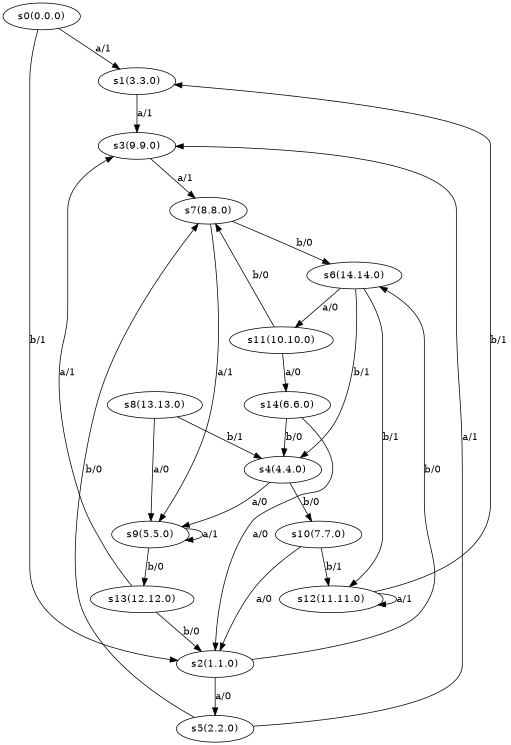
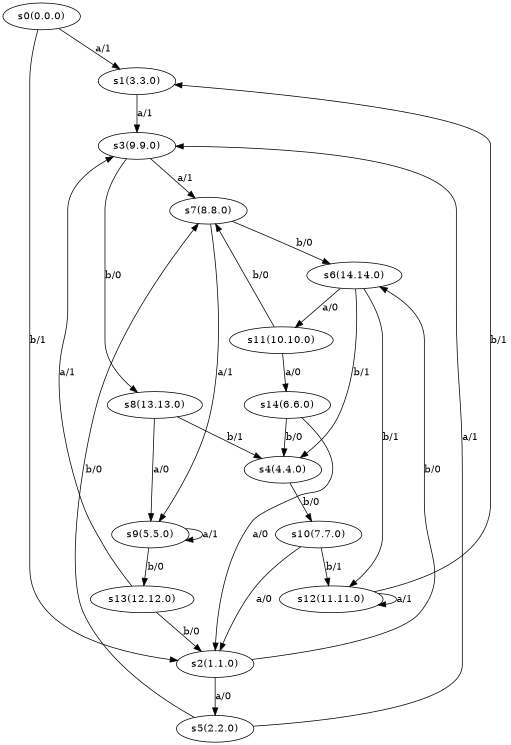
none -> (105, 275)
(232, 509) -> none
